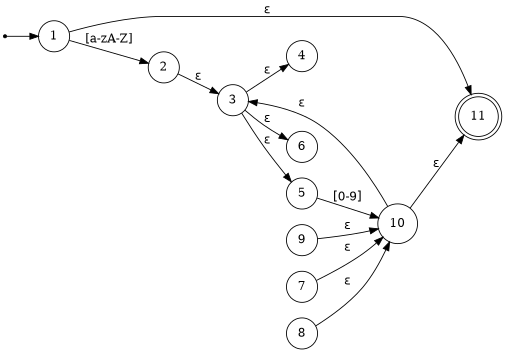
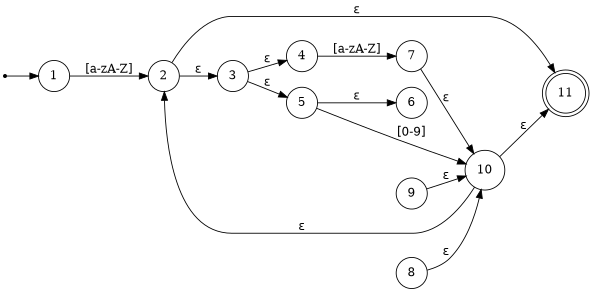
(285, 16) -> (362, 16)
none -> (352, 56)
(262, 124) -> (352, 103)
(335, 138) -> (281, 233)
